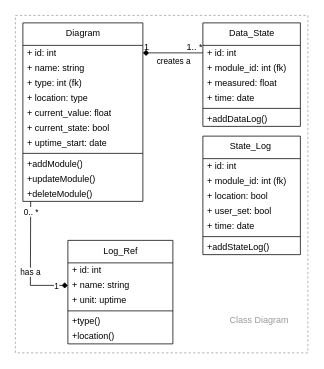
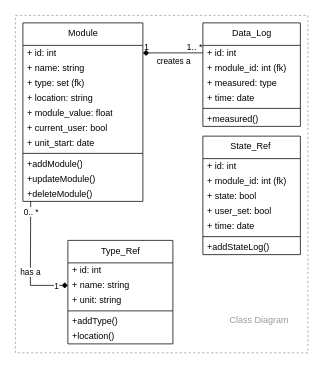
(83, 34) -> (83, 34)
(252, 34) -> (252, 34)
(63, 83) -> (64, 83)
(246, 83) -> (244, 83)
(62, 98) -> (66, 98)
(77, 113) -> (73, 113)
(240, 119) -> (235, 119)
(76, 128) -> (73, 128)
(73, 143) -> (68, 143)
(252, 147) -> (252, 147)
(241, 196) -> (235, 196)
(121, 251) -> (121, 251)
(102, 300) -> (102, 300)
(90, 321) -> (98, 321)
